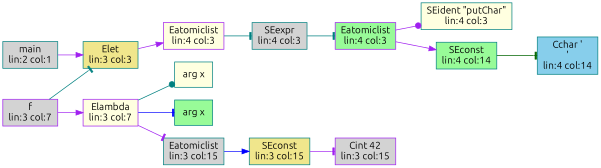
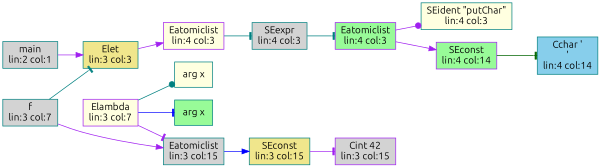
(467, 56) -> (467, 56)
(30, 113) -> (30, 113)
(67, 113) -> (106, 138)
